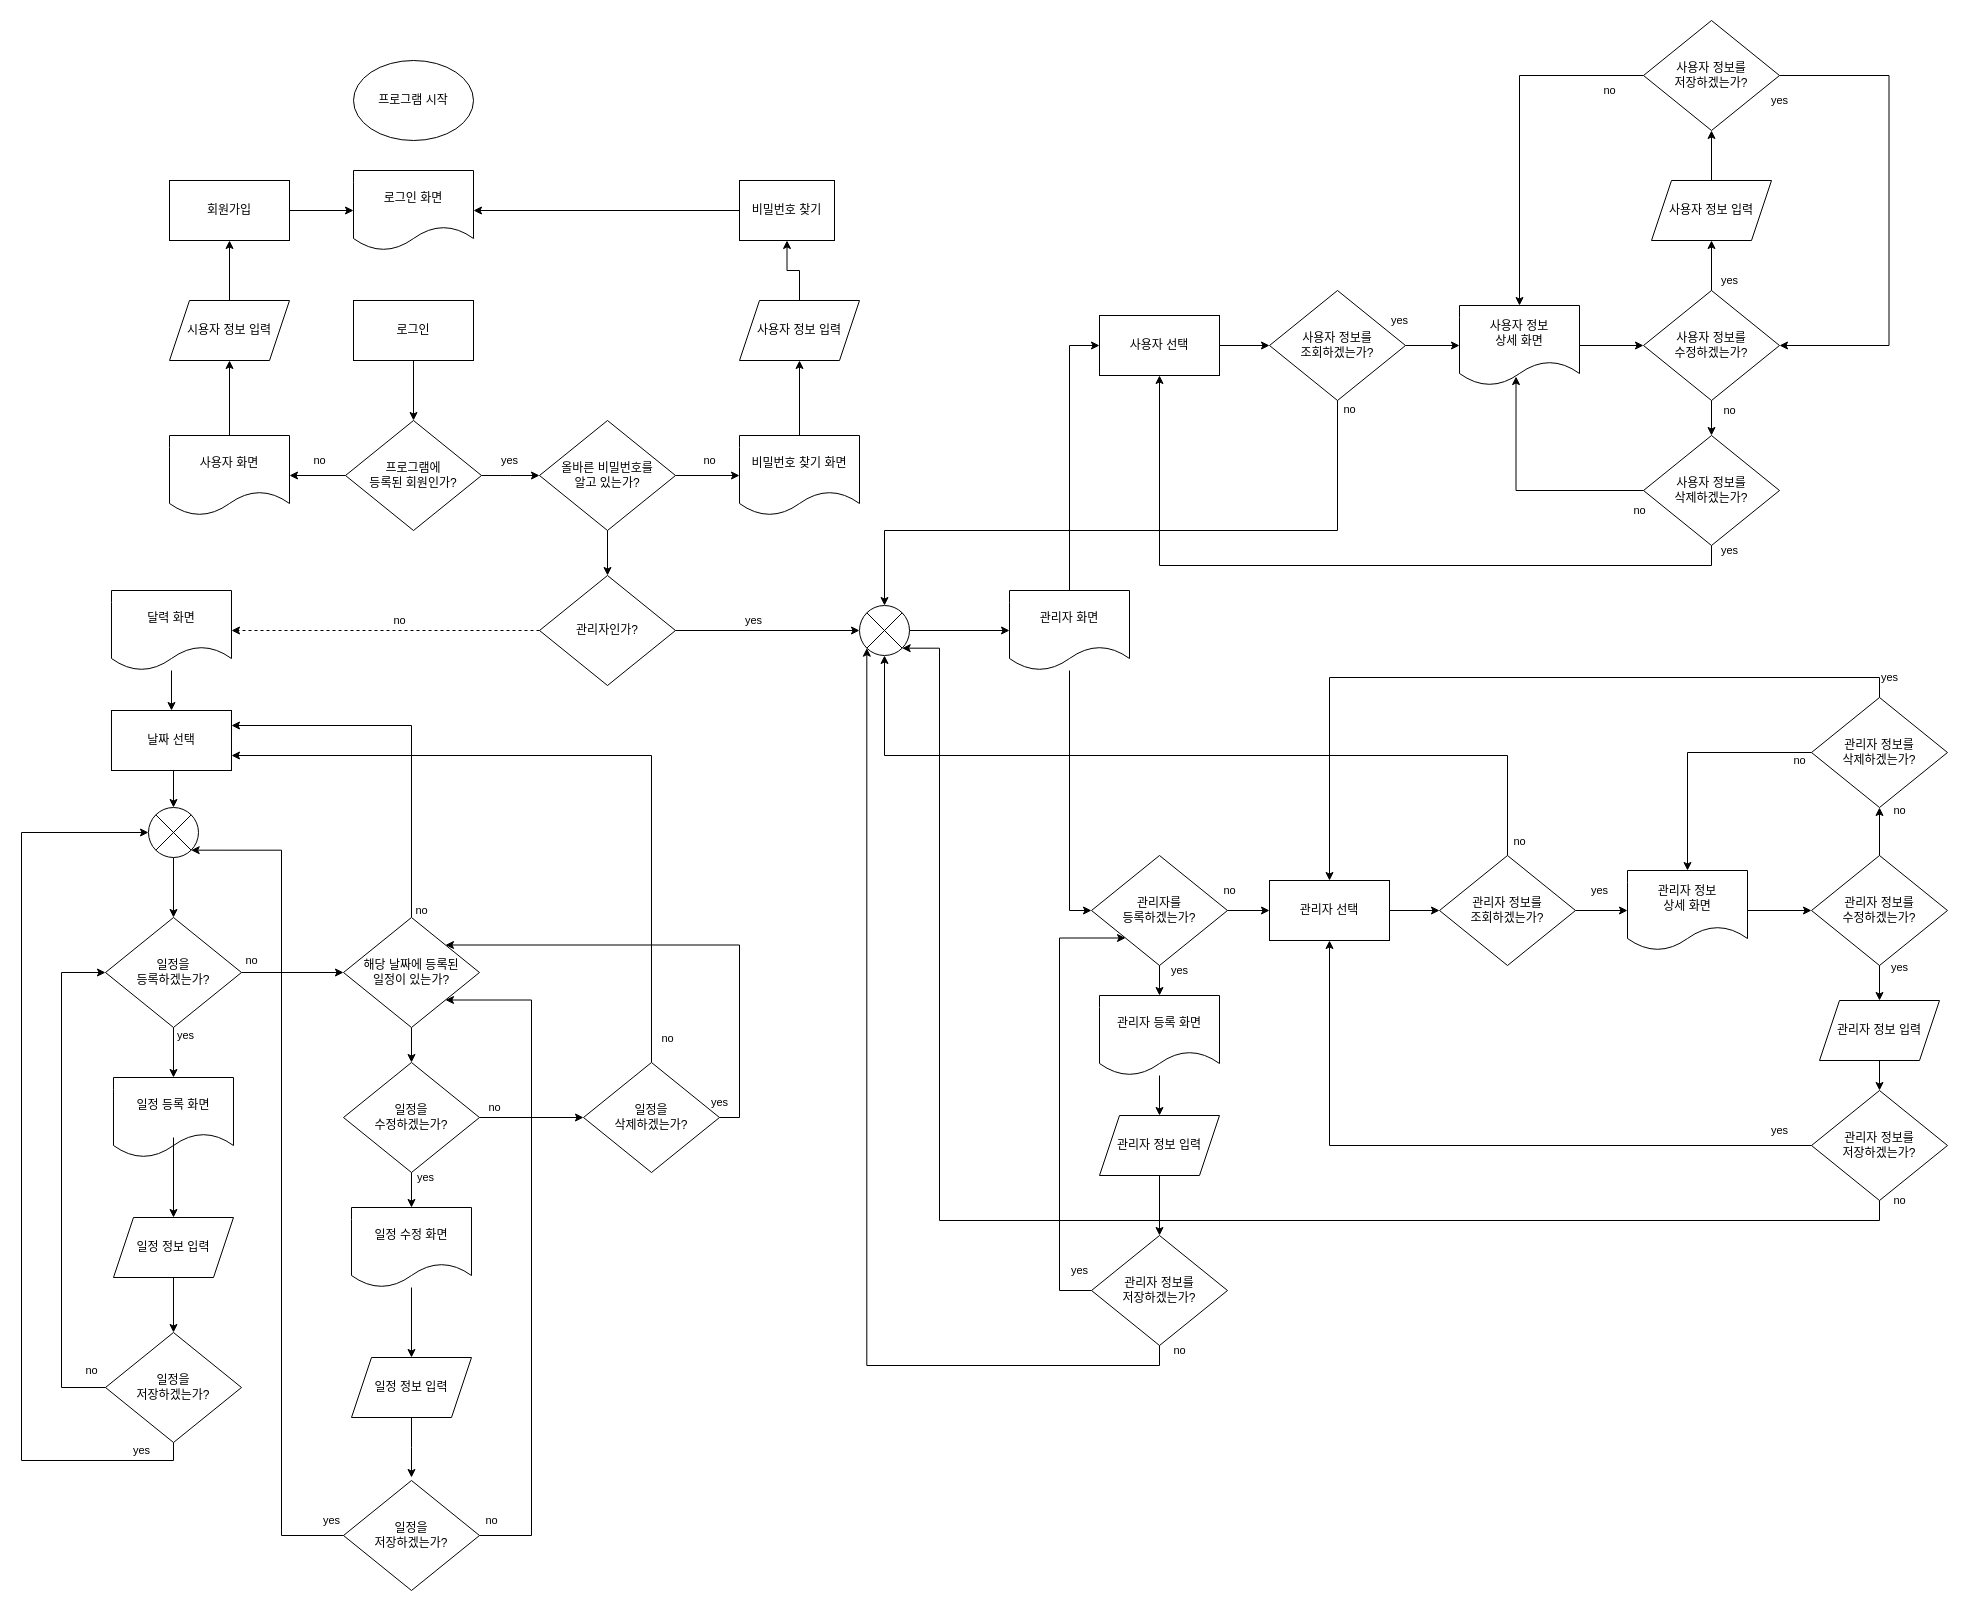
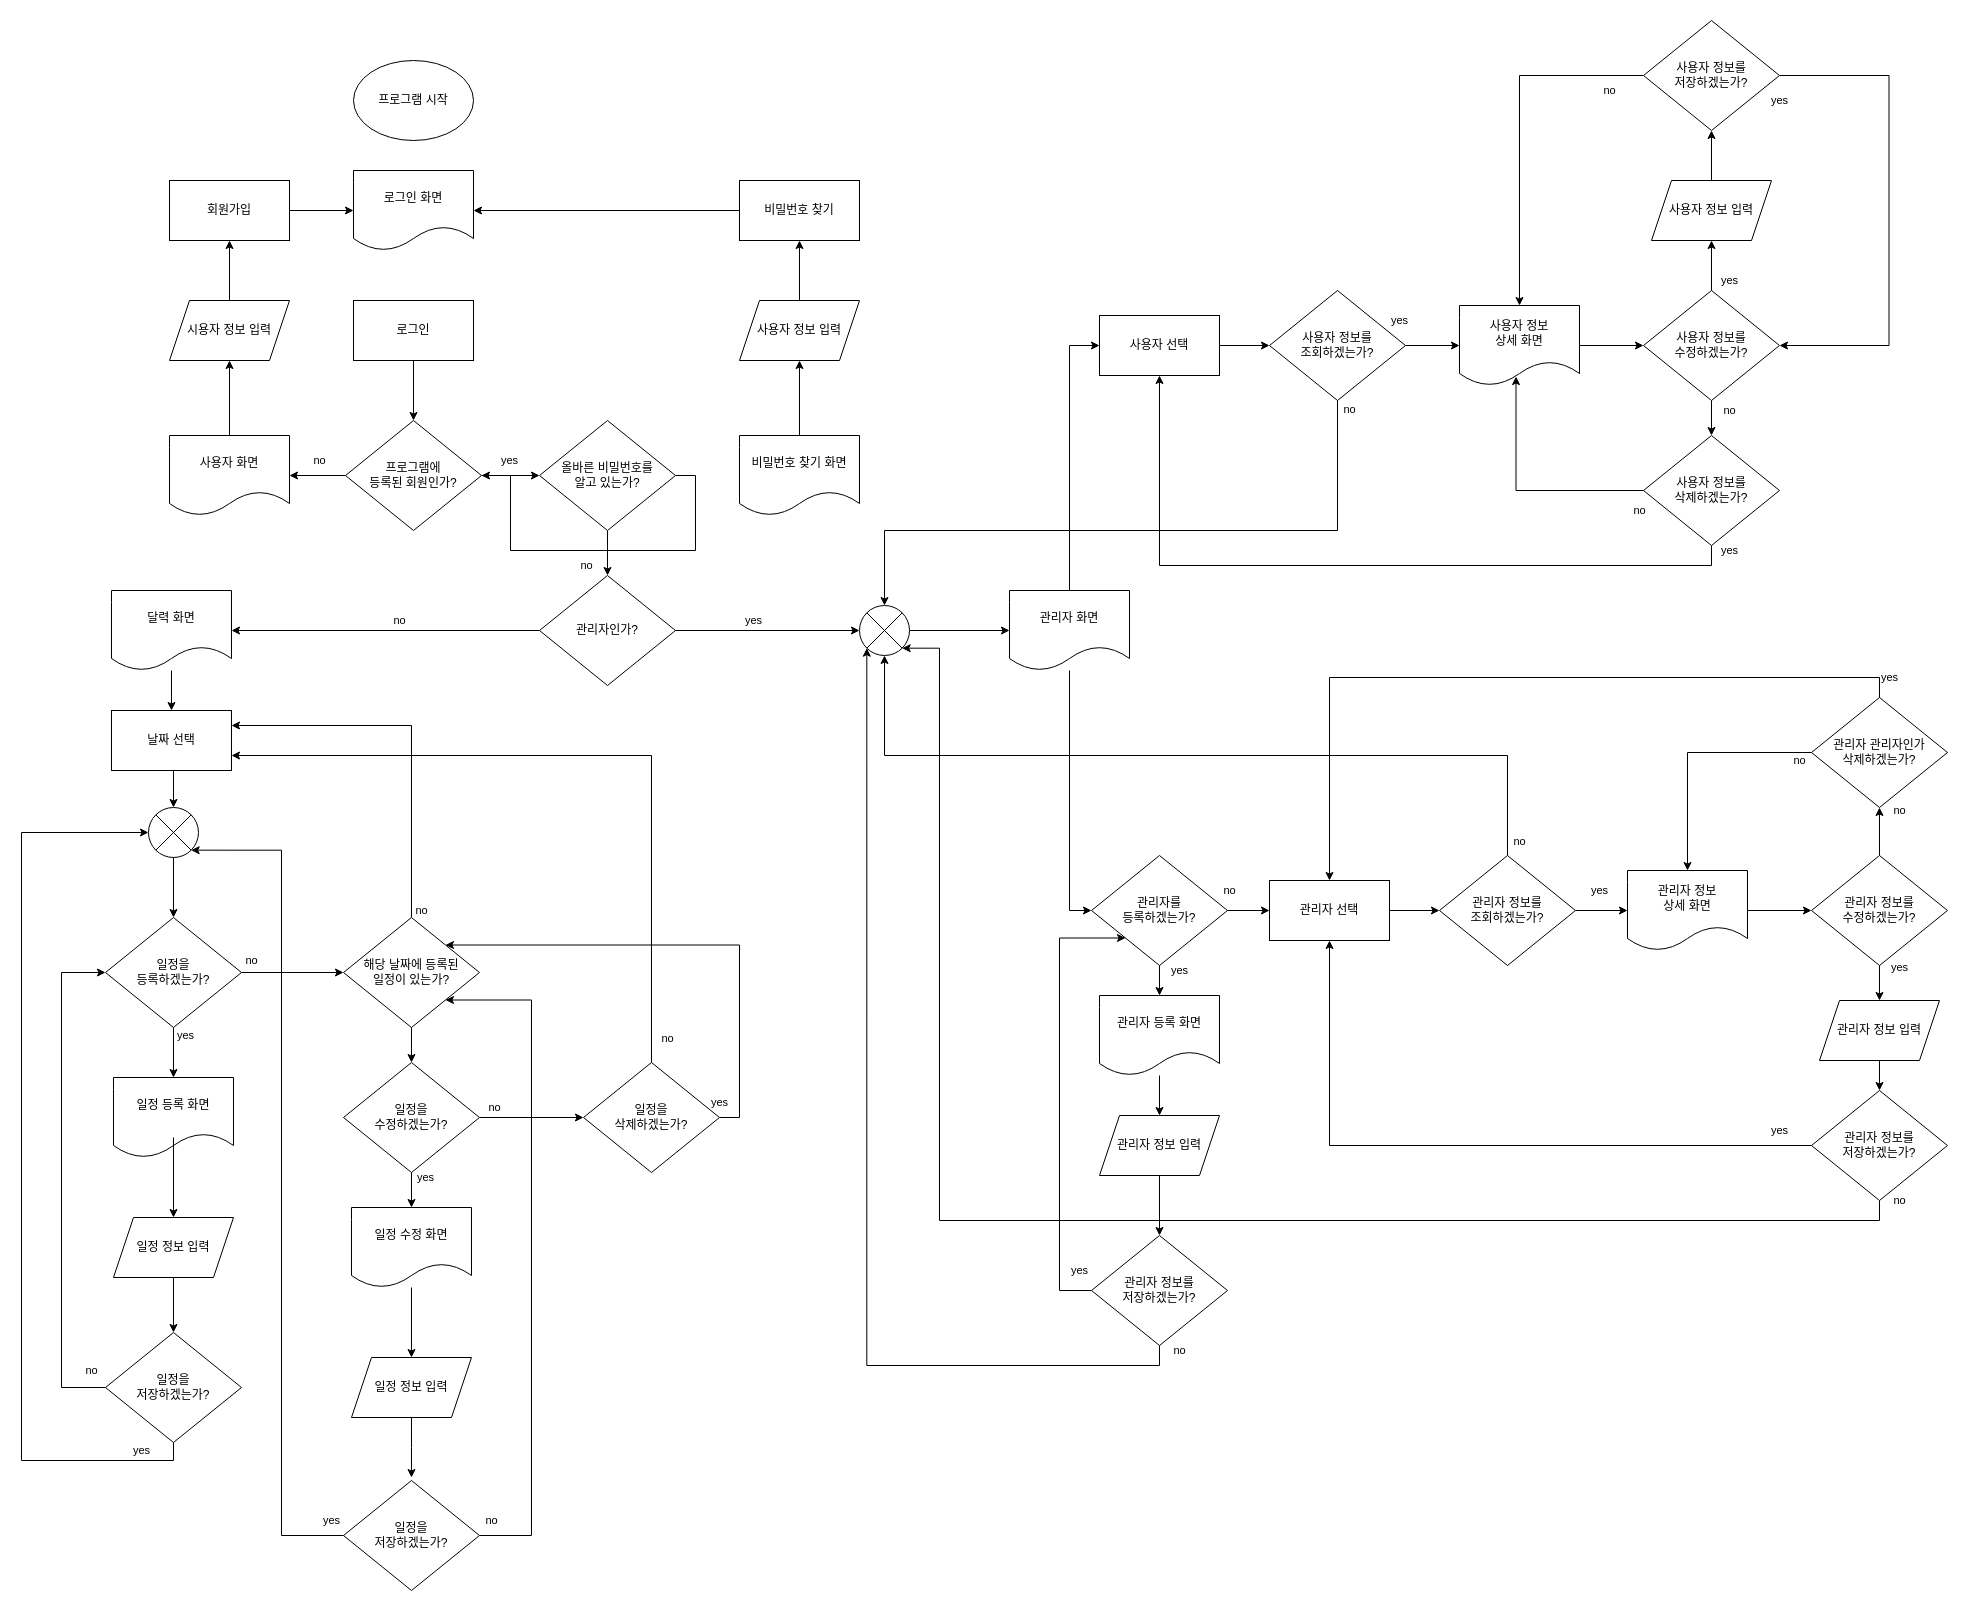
(787, 211) -> (800, 211)
(713, 476) -> (605, 551)
(388, 631) -> (388, 631)
(1880, 753) -> (1880, 753)
